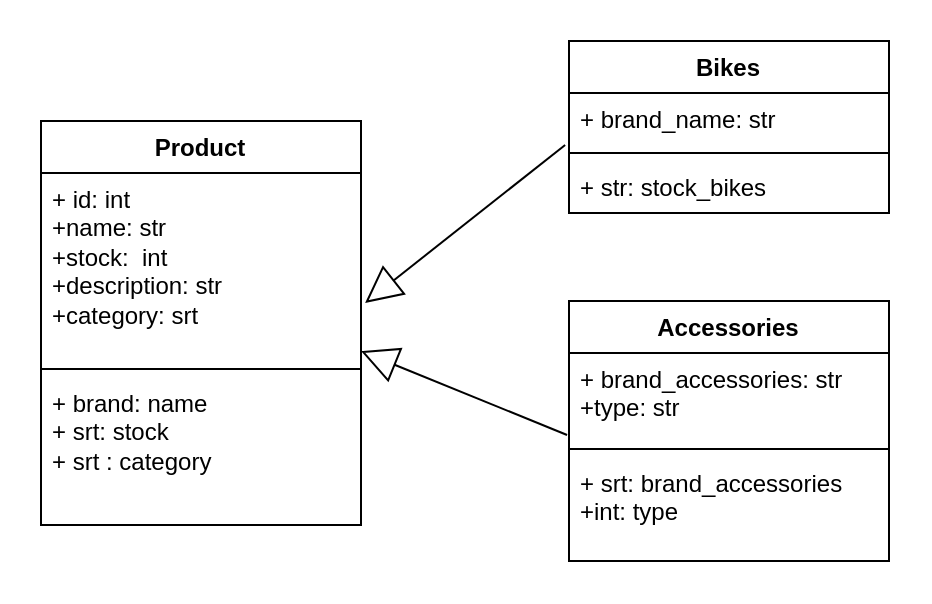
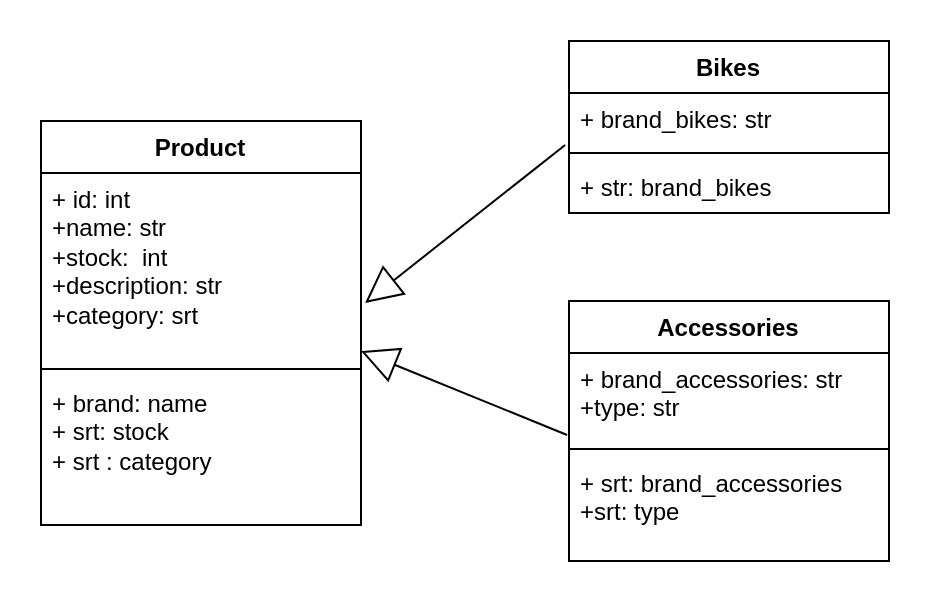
(686, 121) -> (689, 121)
(689, 189) -> (689, 189)
(730, 500) -> (730, 500)
